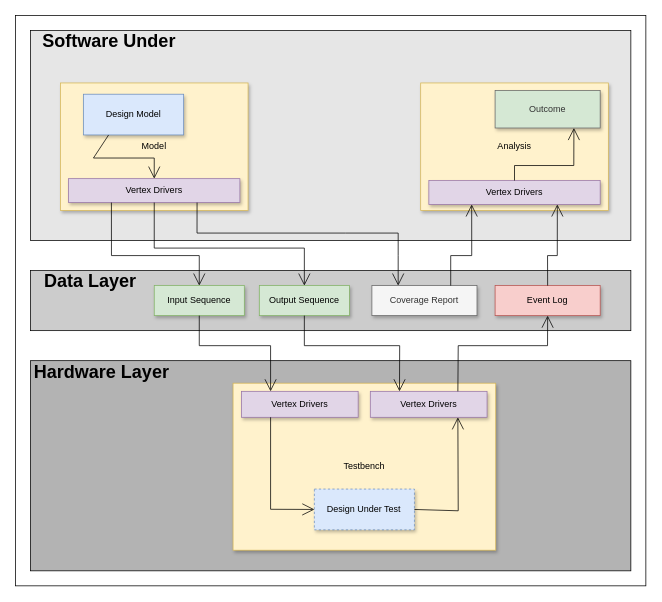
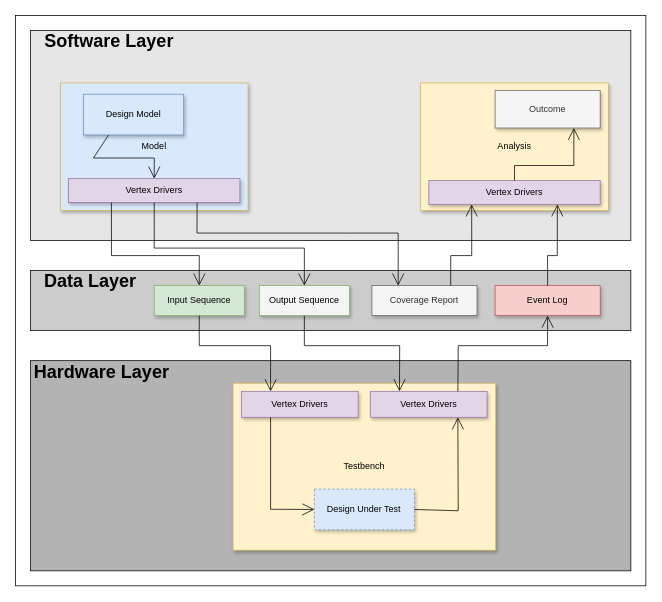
(109, 42) -> (109, 42)
(547, 109) -> (547, 109)
(154, 147) -> (154, 147)
(304, 300) -> (304, 300)
